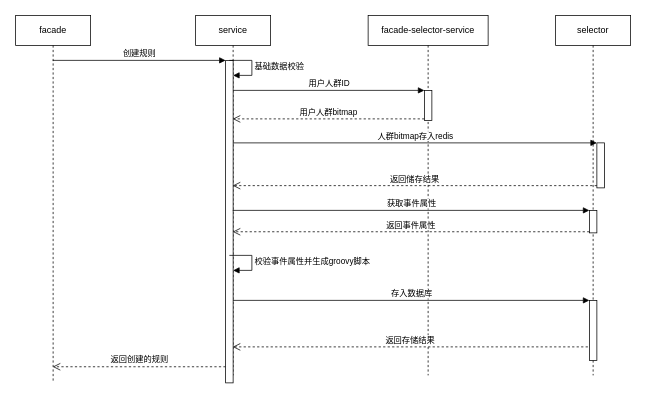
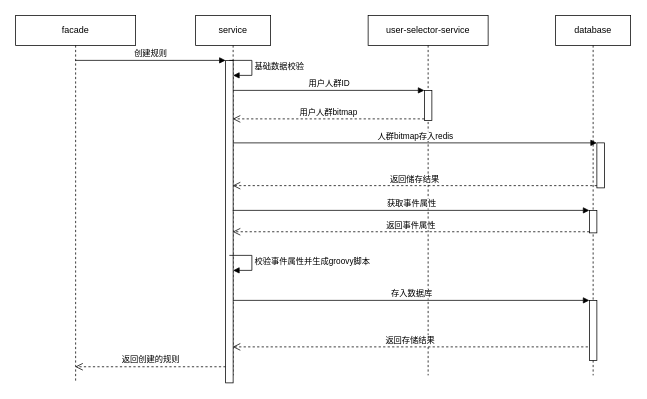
(428, 30) -> (428, 30)
(593, 30) -> (593, 30)
(53, 199) -> (75, 199)
